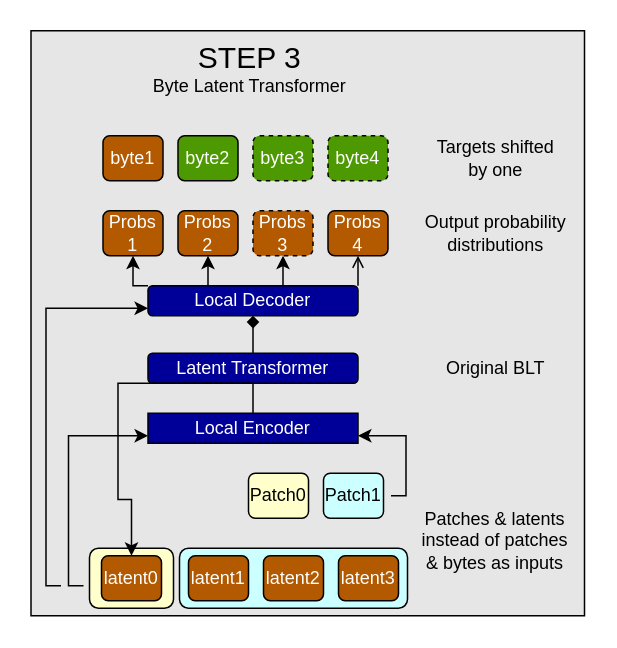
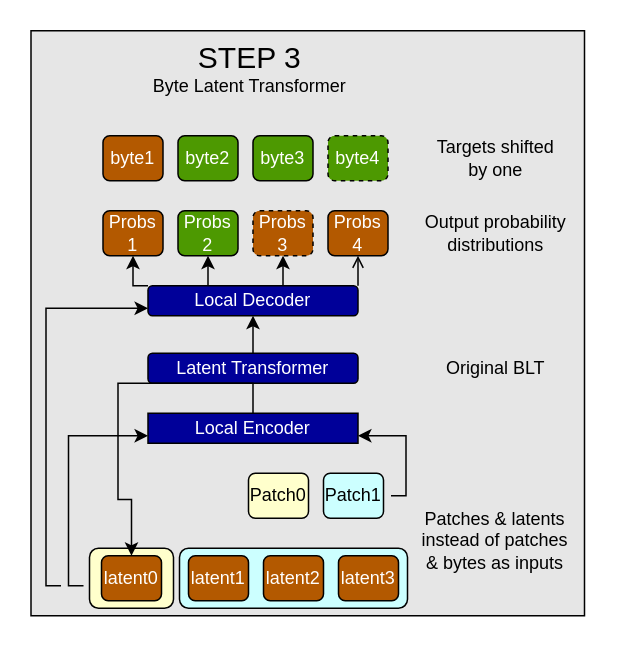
(283, 158) -> (283, 158)
(208, 233) -> (208, 233)
(253, 328) -> (253, 327)
